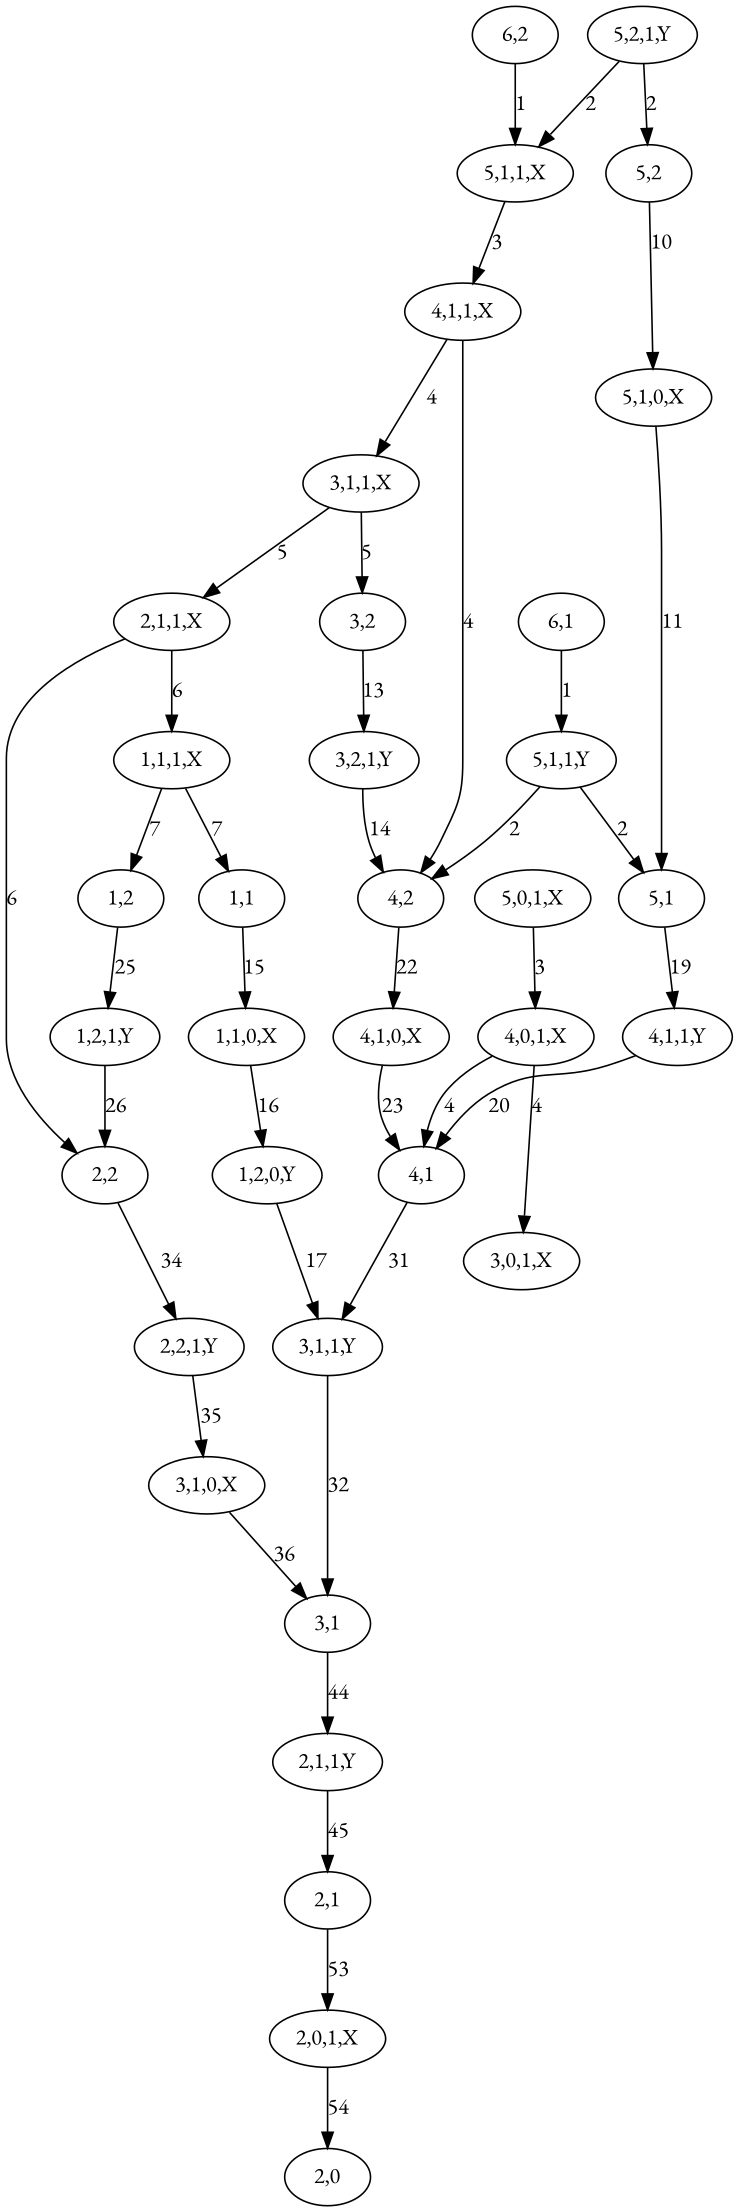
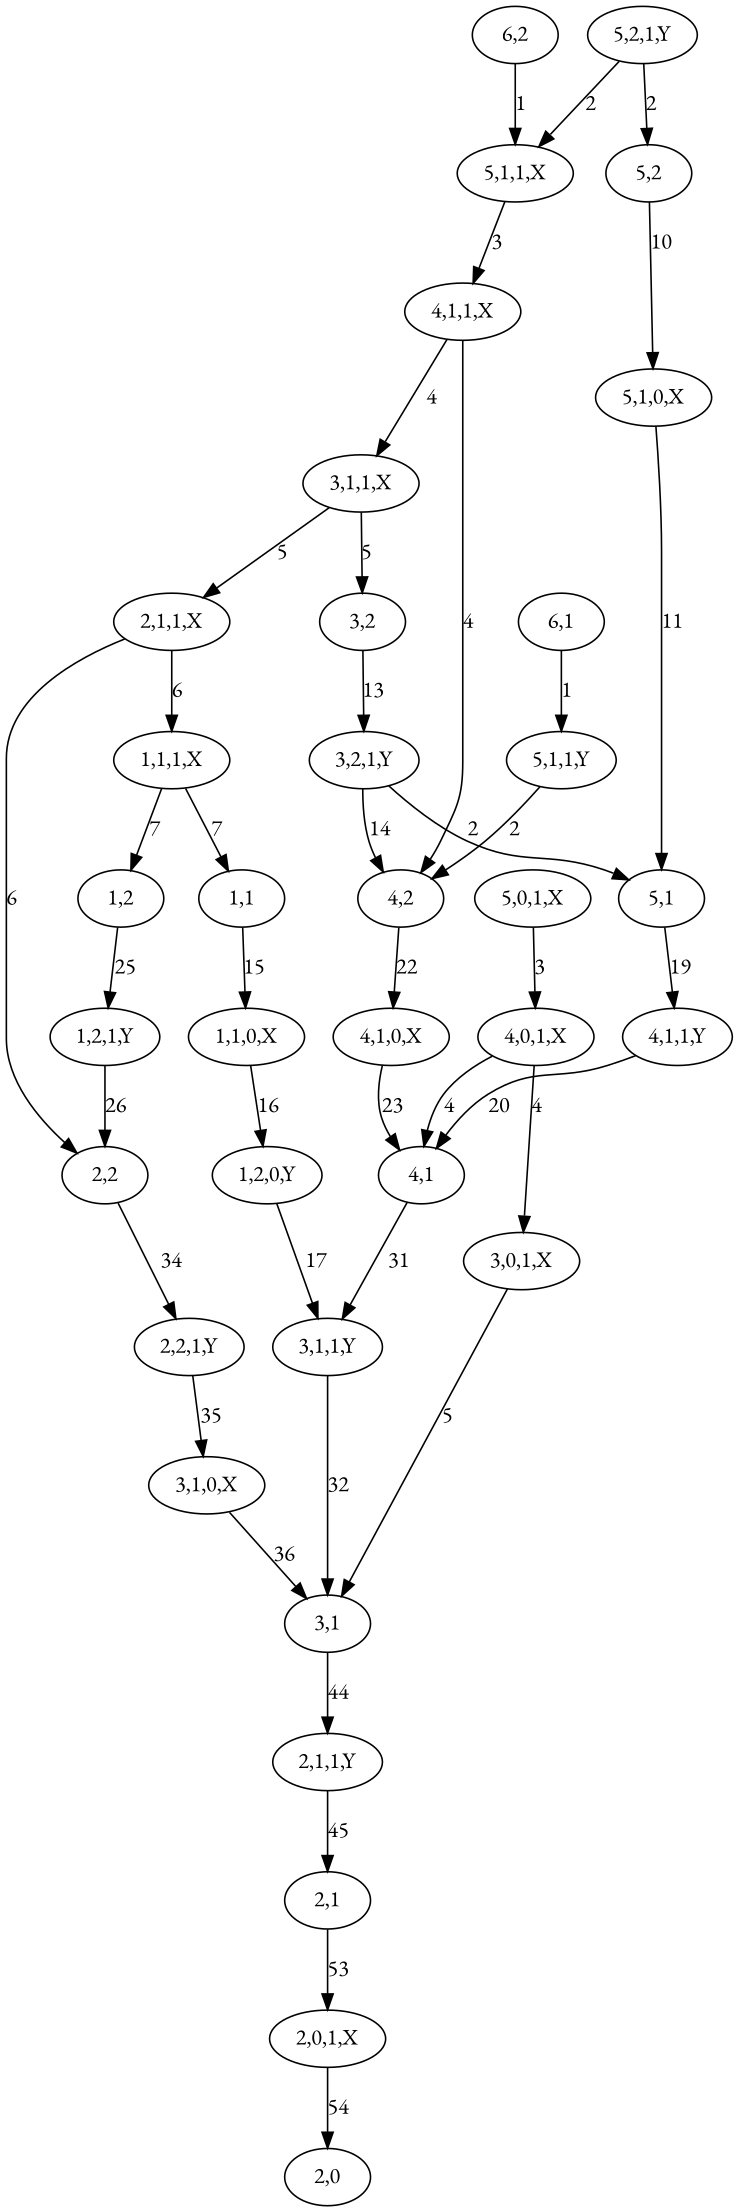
(607, 823) -> (493, 851)
none -> (428, 1436)
